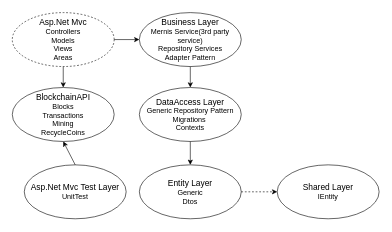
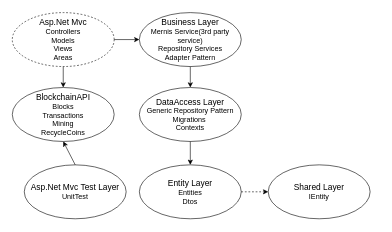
(191, 192) -> (191, 192)
(329, 192) -> (320, 192)
